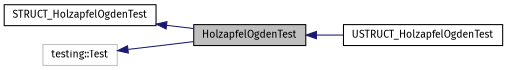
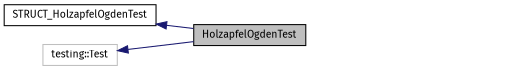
(423, 35) -> none
